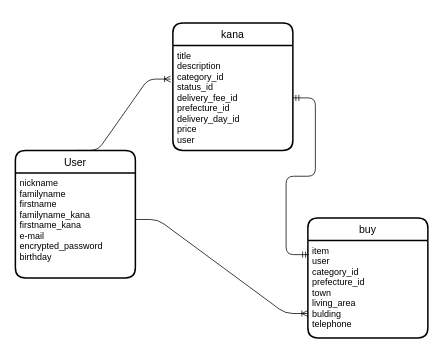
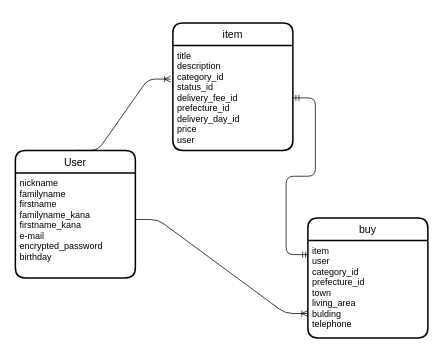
(233, 35) -> (233, 35)
